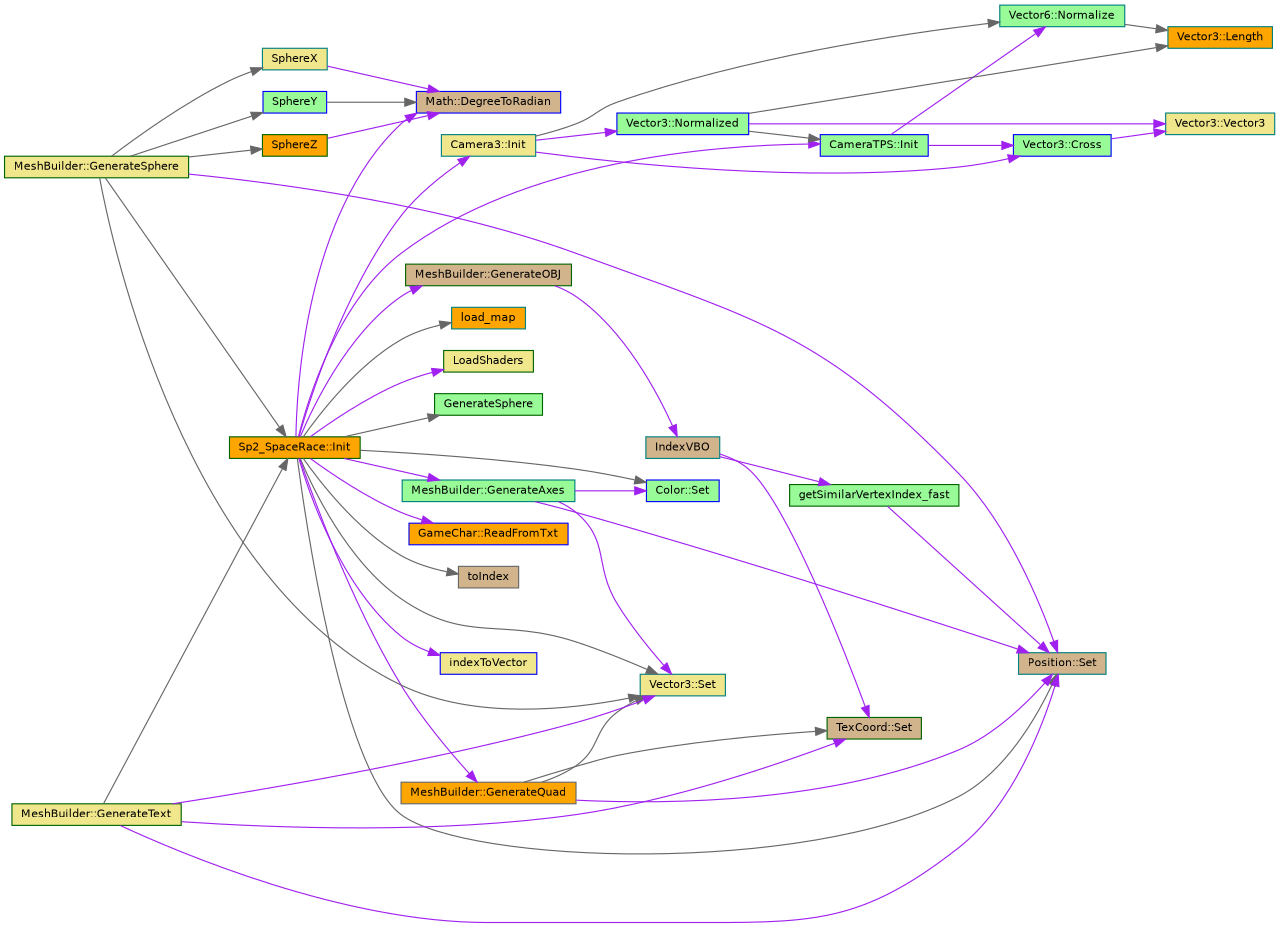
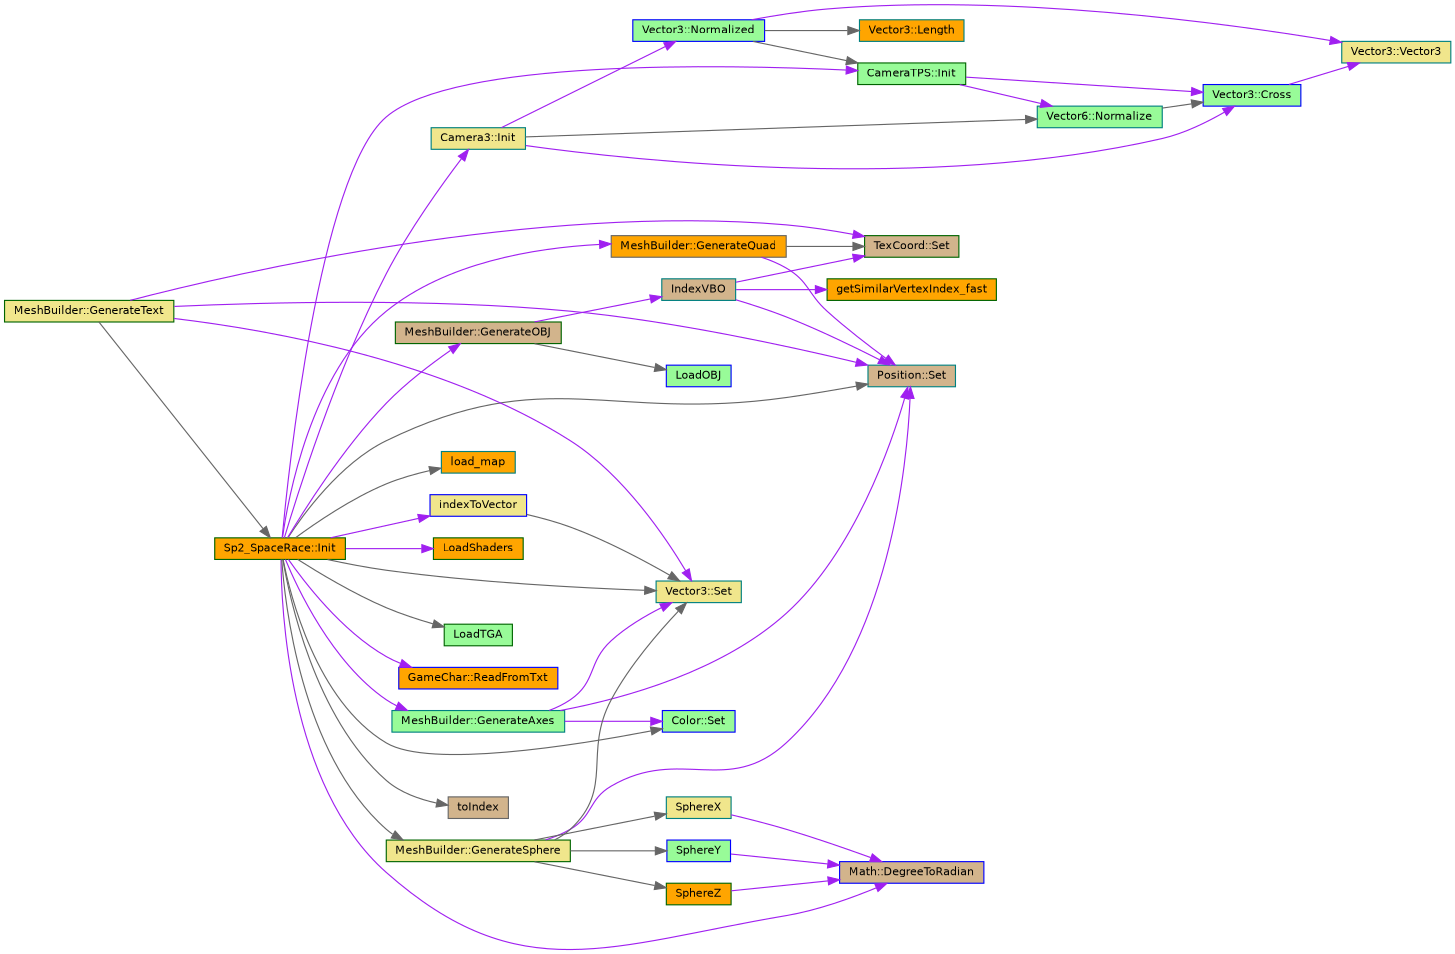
(1141, 27) -> (1177, 106)
(366, 102) -> (779, 859)
(874, 145) -> (912, 74)
(192, 303) -> (312, 708)
(489, 361) -> (478, 549)
none -> (699, 376)
(489, 404) -> (478, 635)
(874, 495) -> (912, 290)
(964, 575) -> (809, 326)
(593, 746) -> (600, 539)
